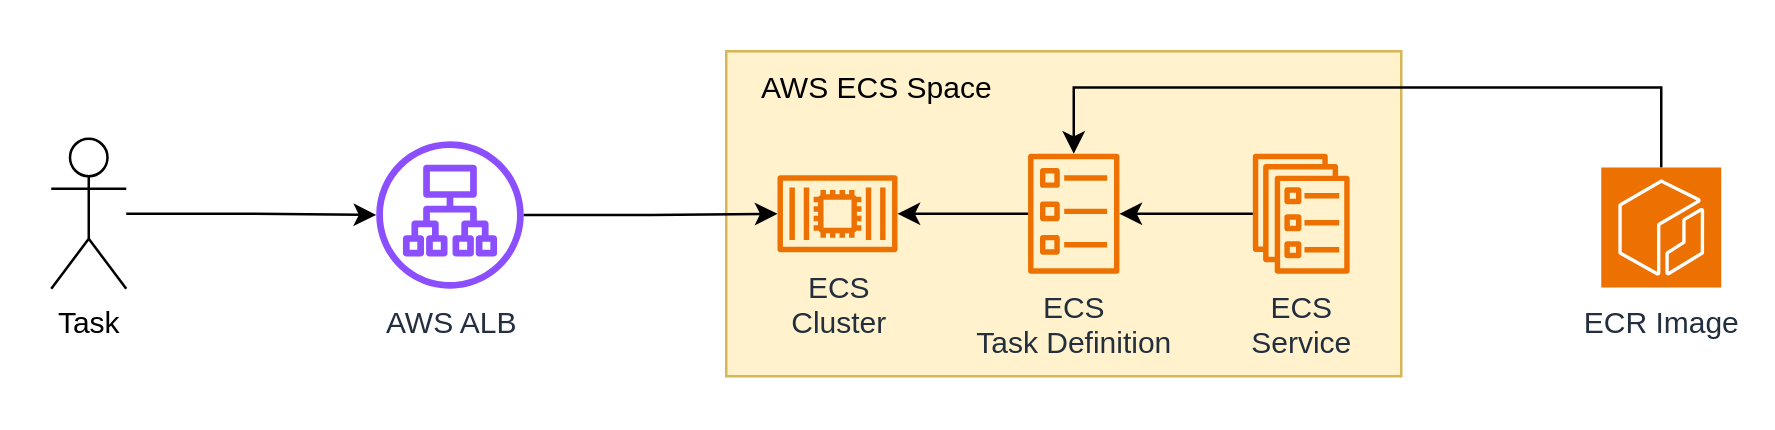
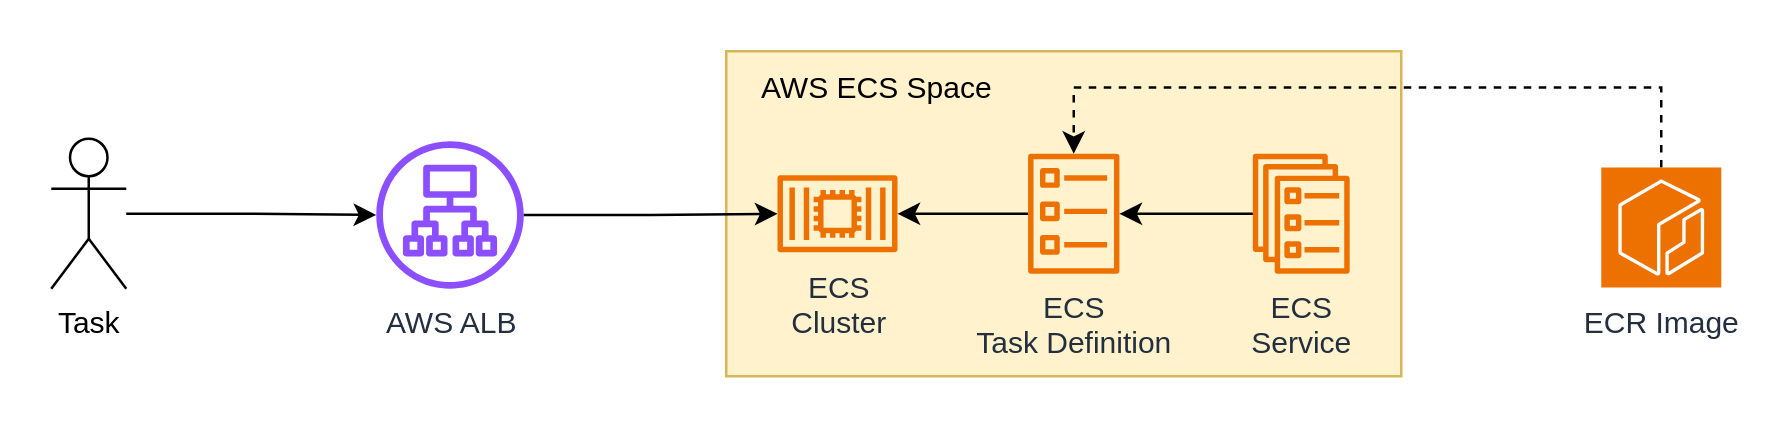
(1380, 88) -> (1380, 88)
